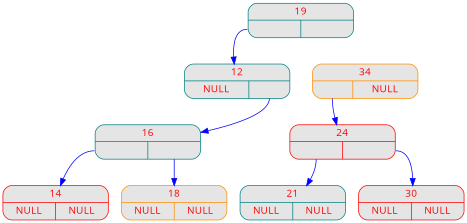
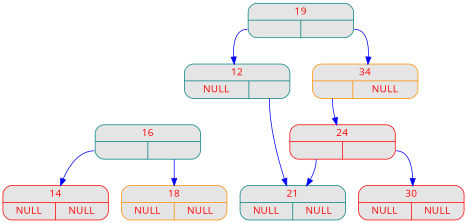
none -> (367, 40)
(243, 120) -> (274, 139)
